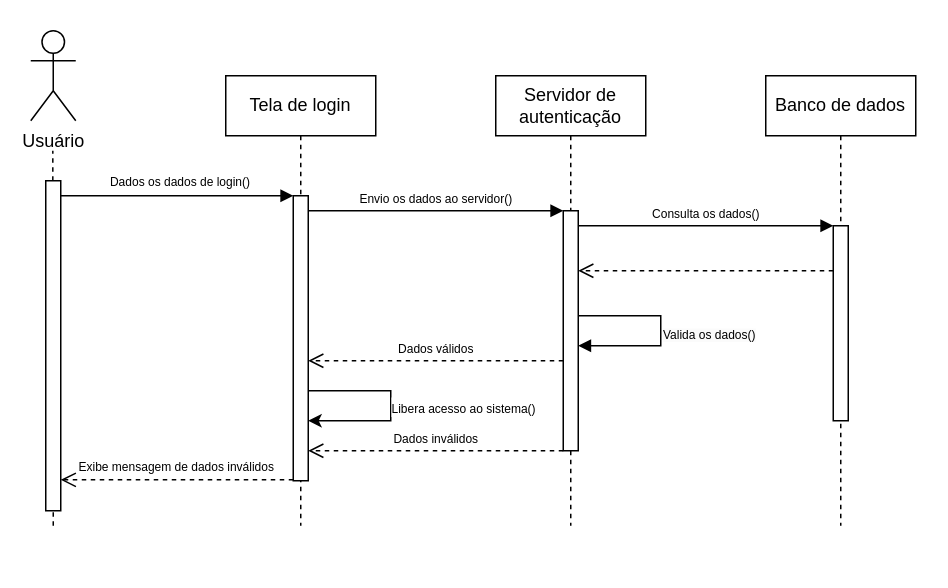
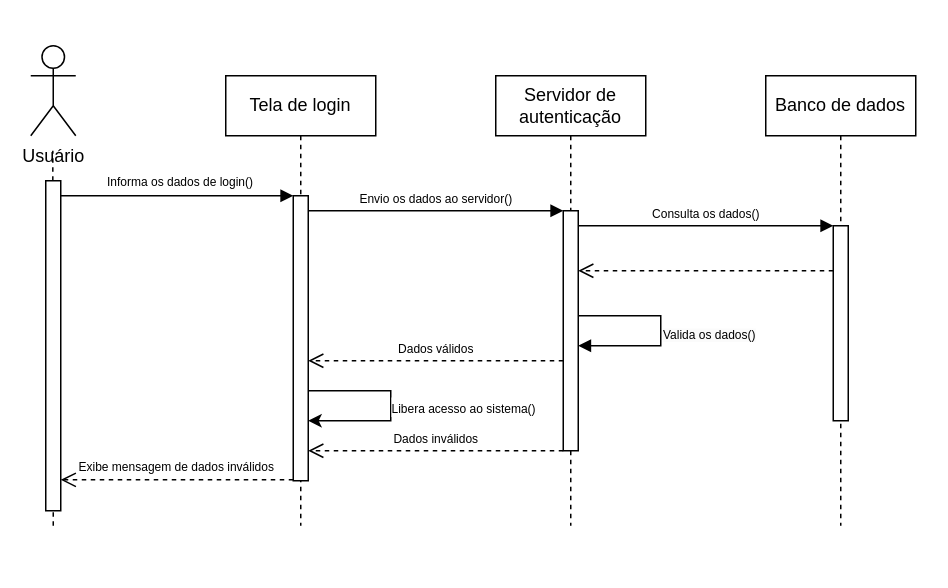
(53, 76) -> (53, 91)
(181, 181) -> (181, 181)
